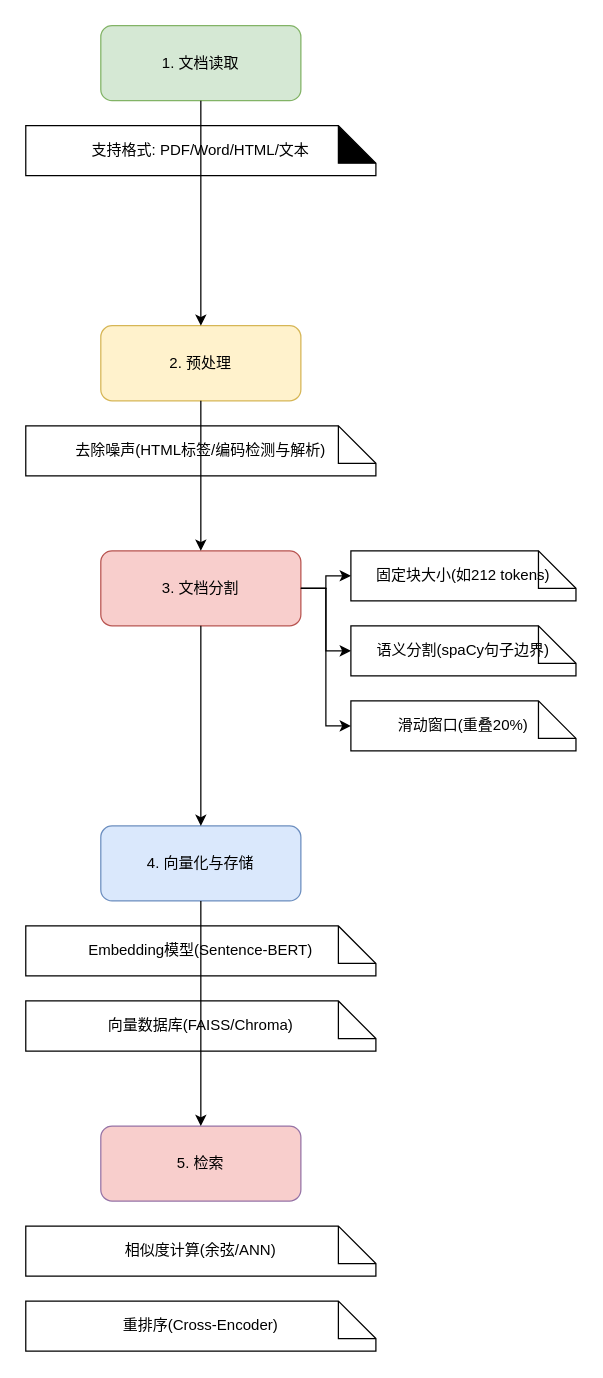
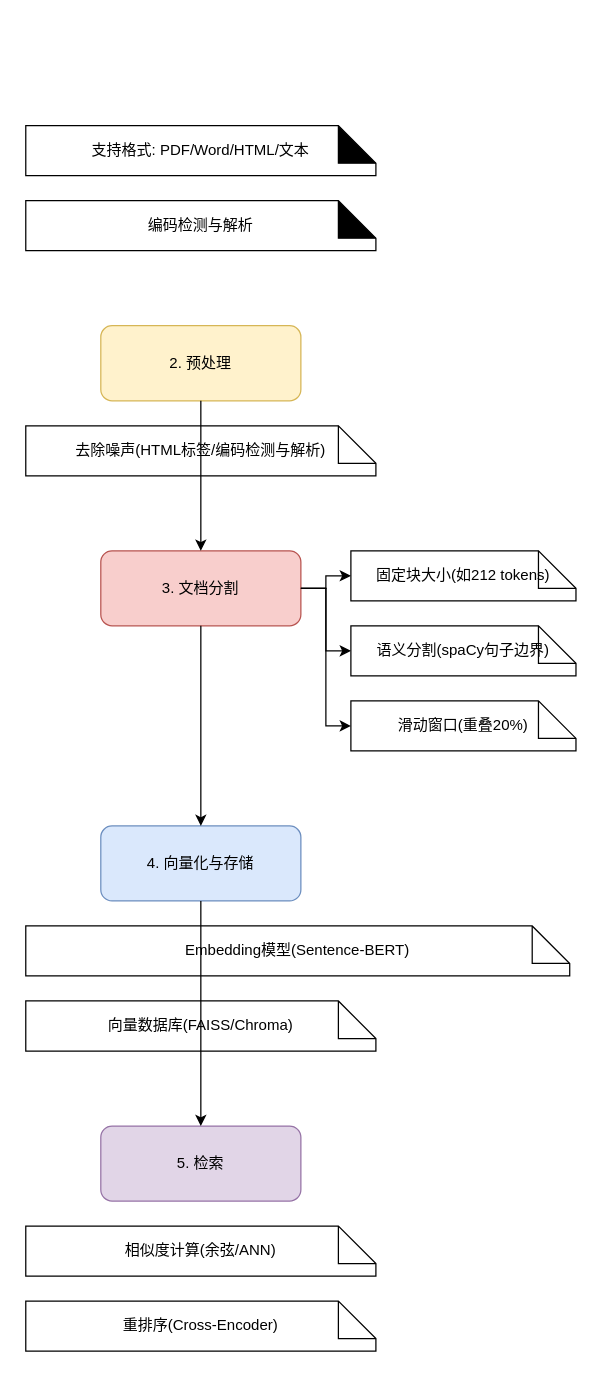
(201, 63) -> none
(201, 209) -> none
none -> (201, 226)
(201, 951) -> (298, 951)
(201, 1163) -> (201, 1163)
